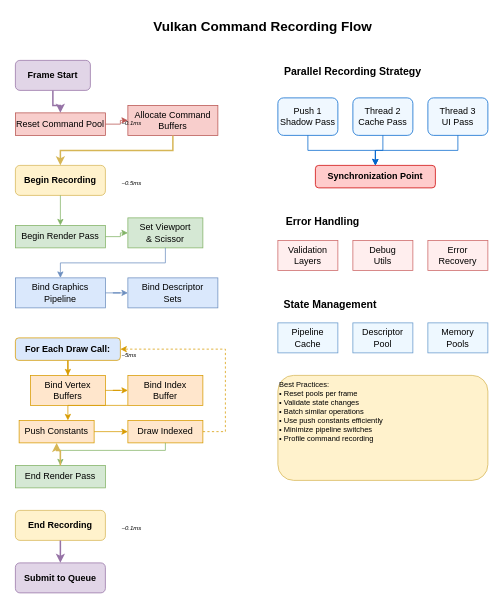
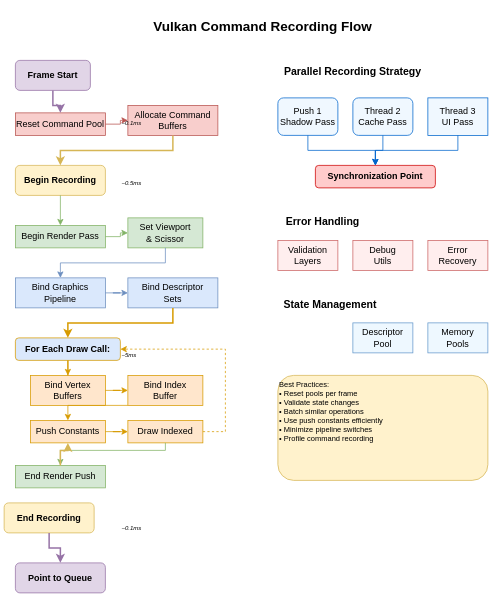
(458, 117) -> (458, 117)
none -> (124, 323)
(308, 338) -> none
(57, 432) -> (68, 432)
(60, 477) -> (60, 477)
(60, 525) -> (49, 518)
(60, 578) -> (60, 578)
